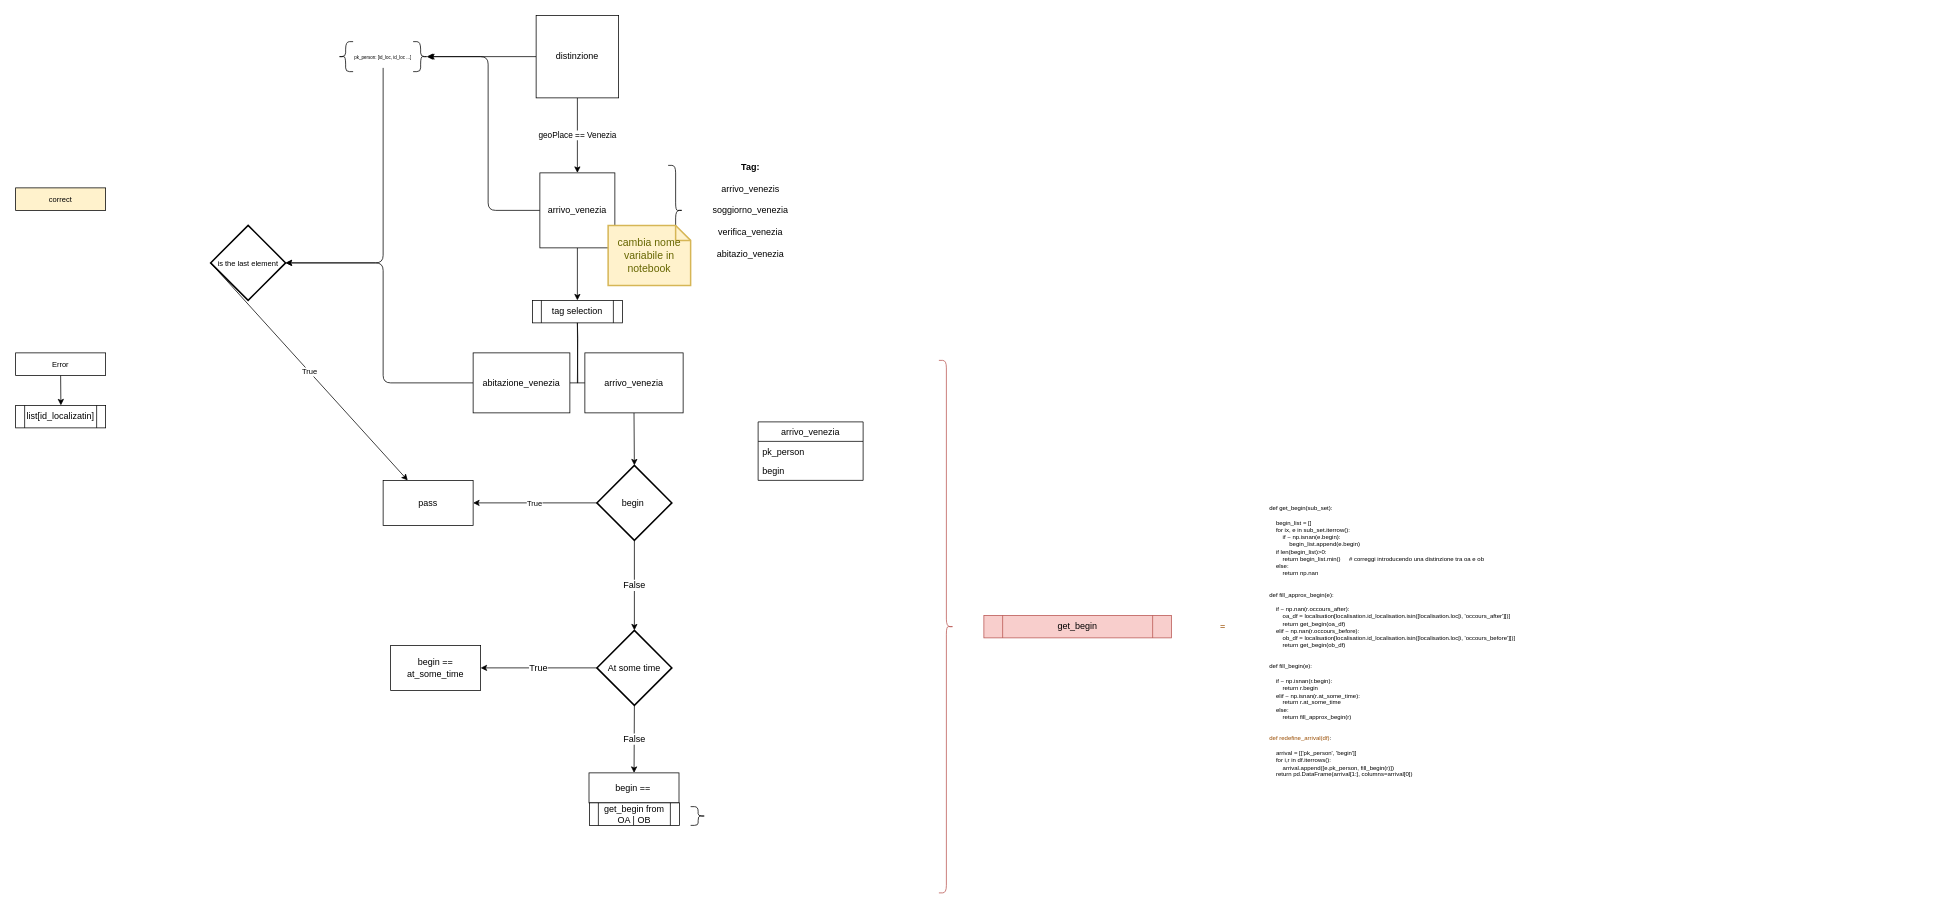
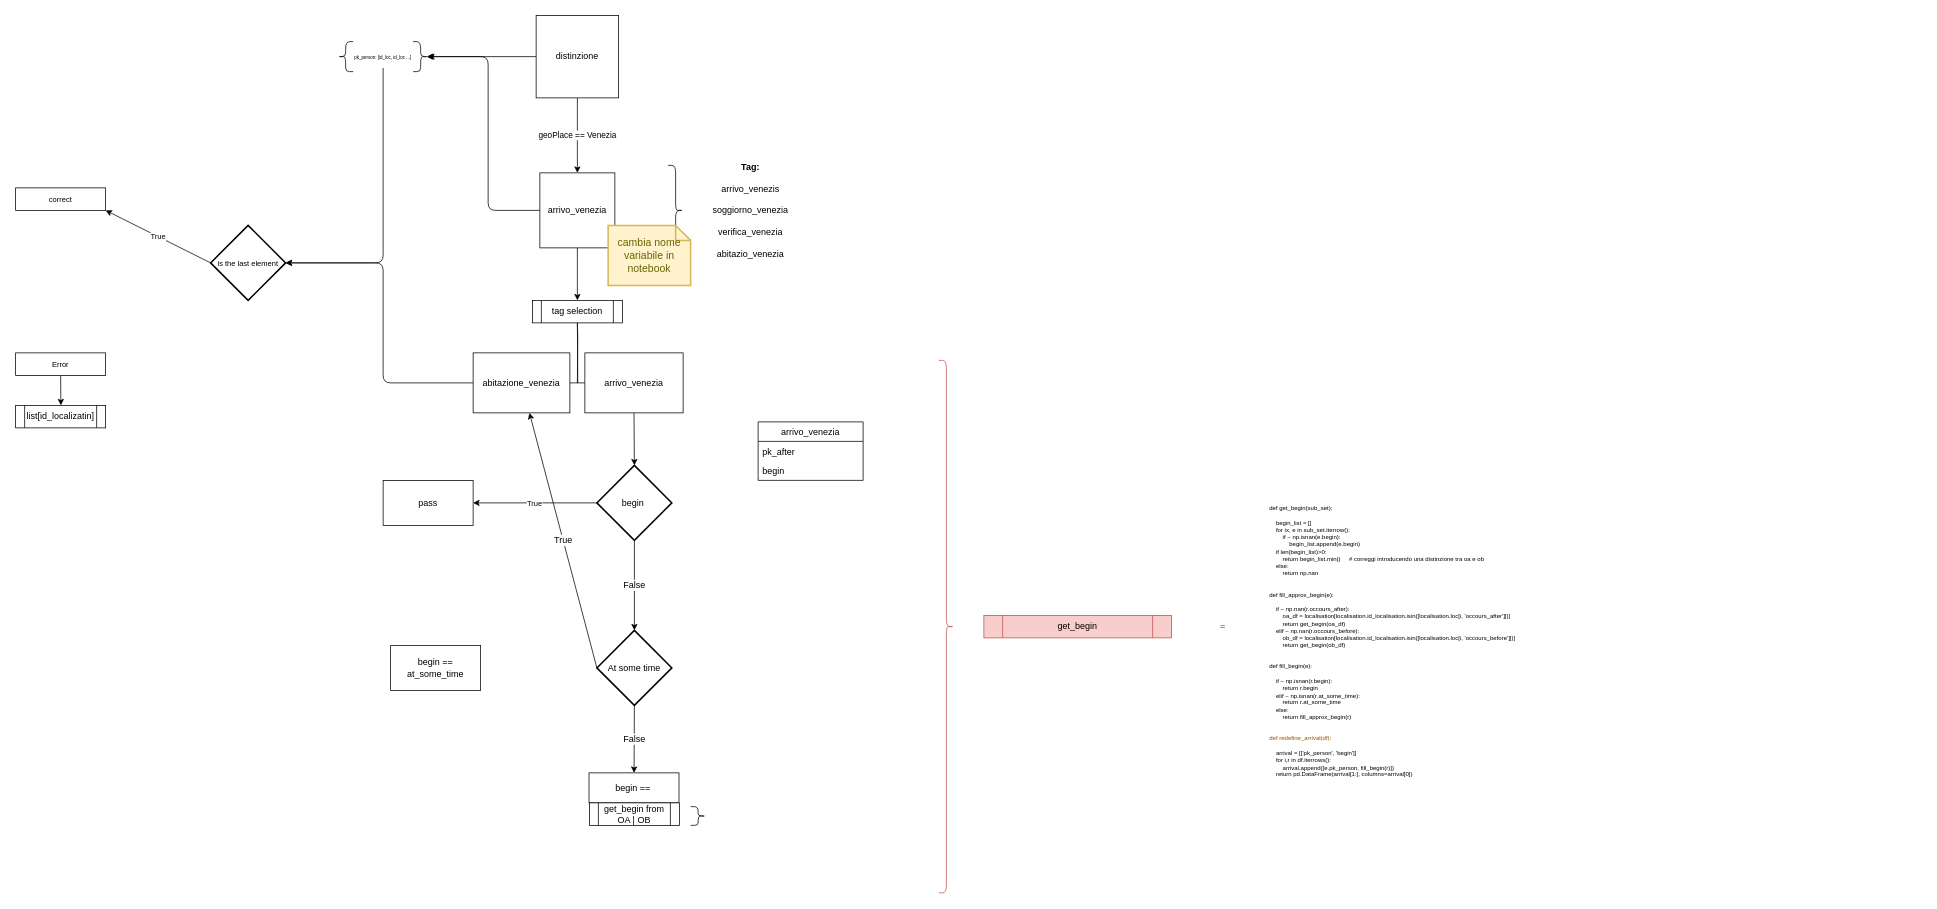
(60, 199) -> (60, 199)
(313, 377) -> (160, 238)
(785, 452) -> (782, 452)
(541, 668) -> (564, 543)
